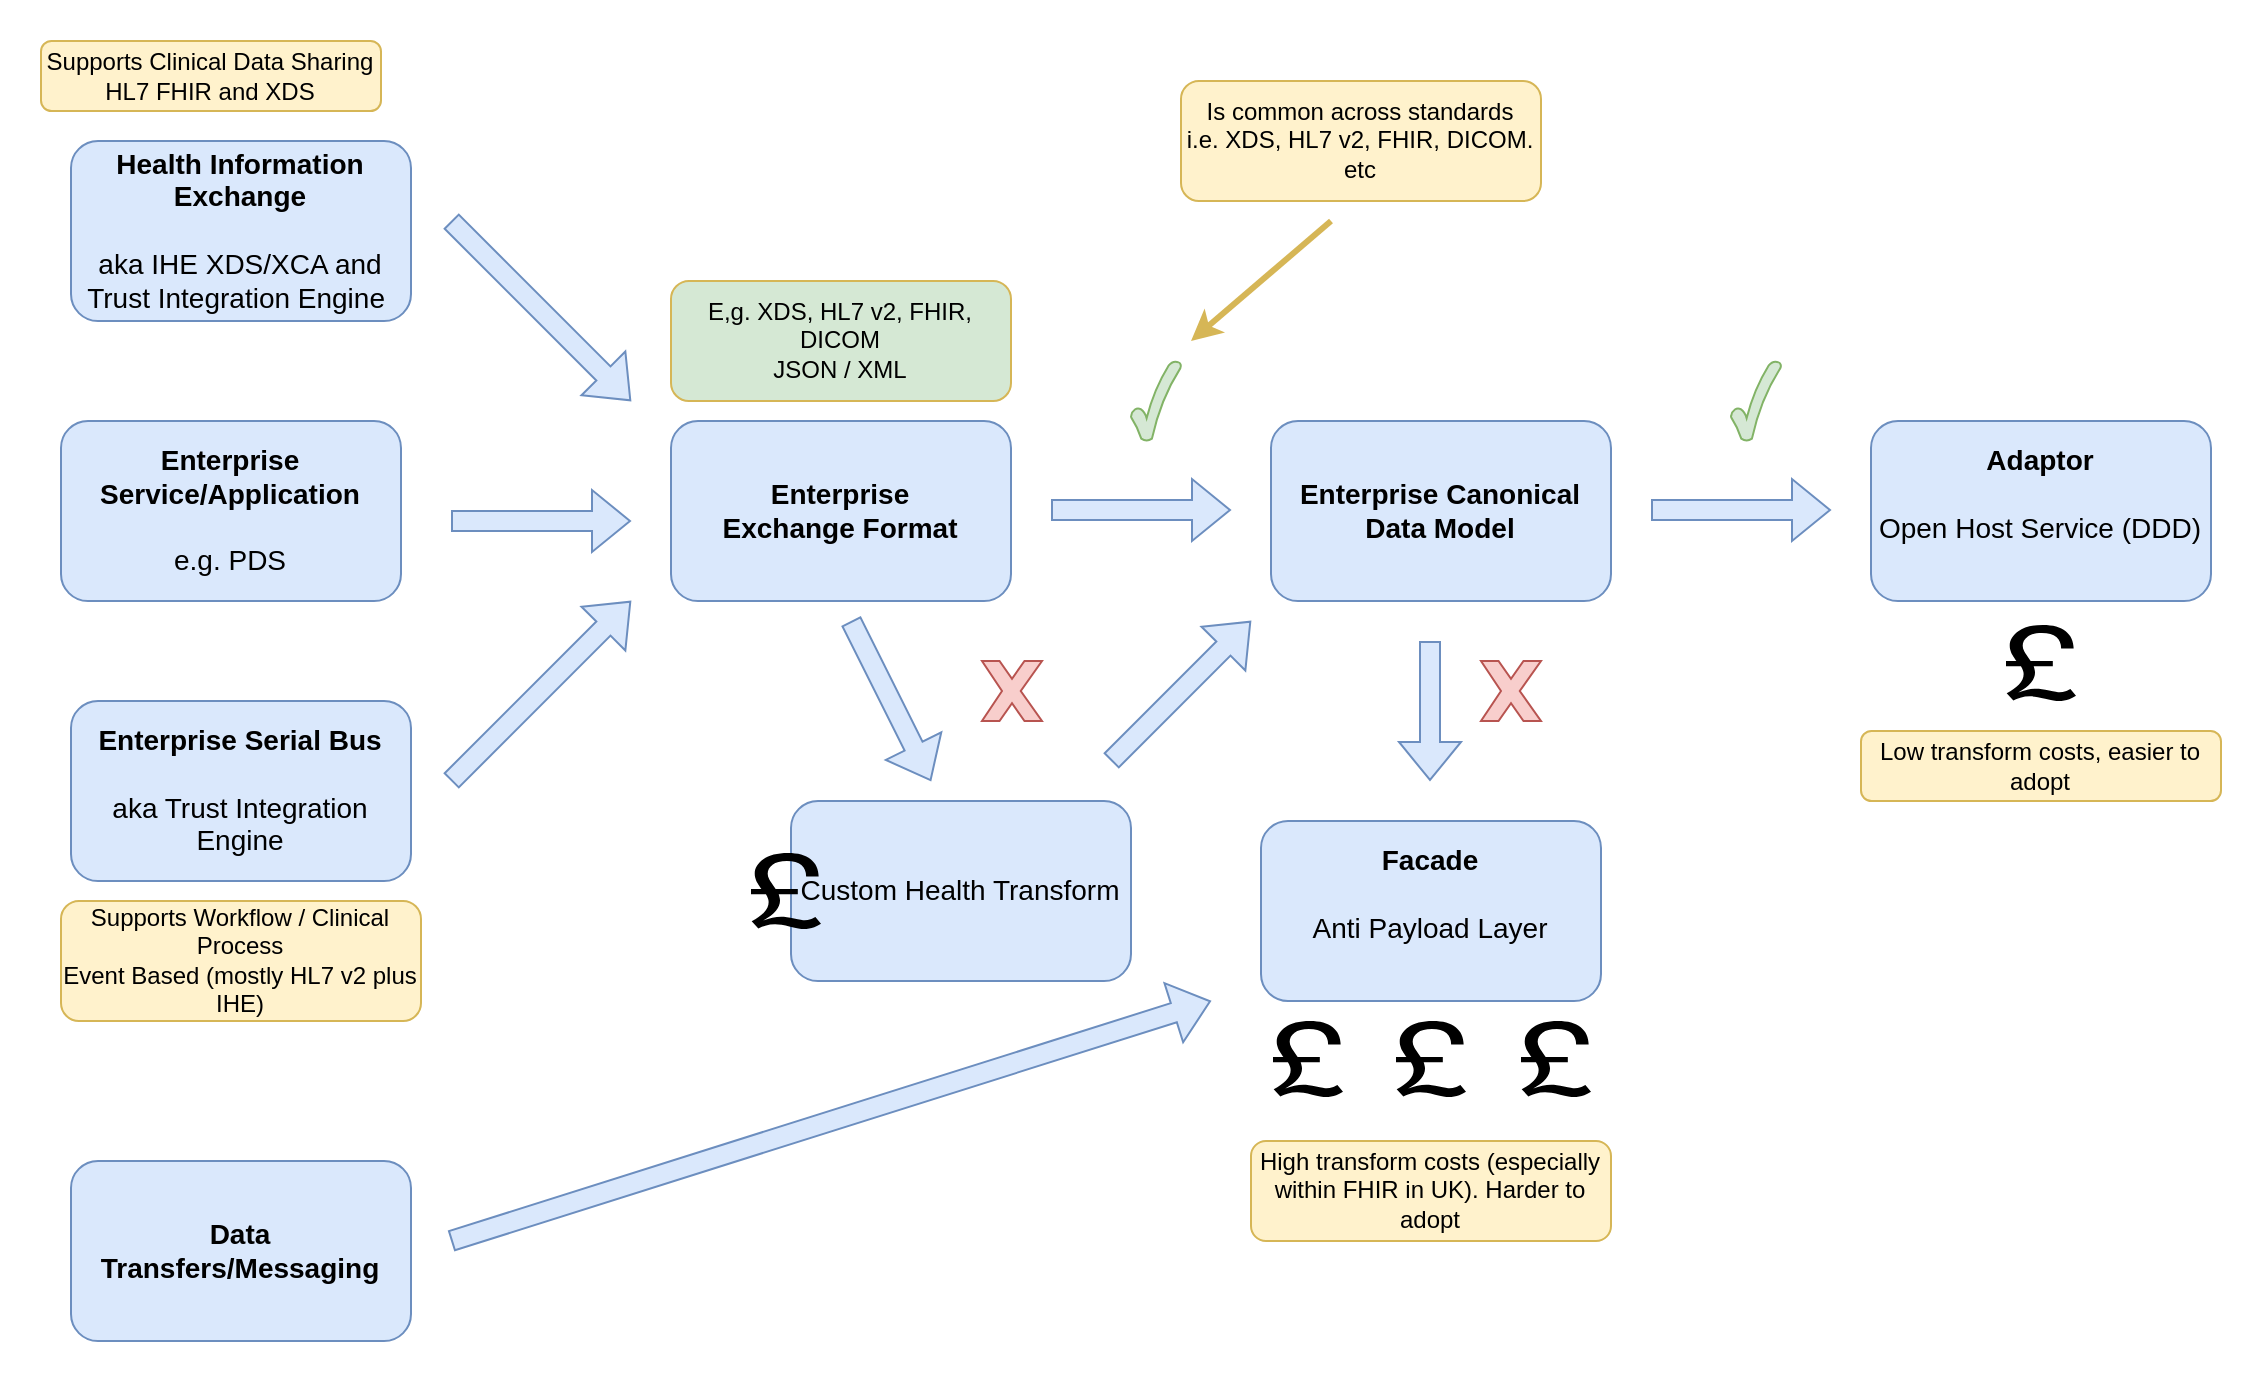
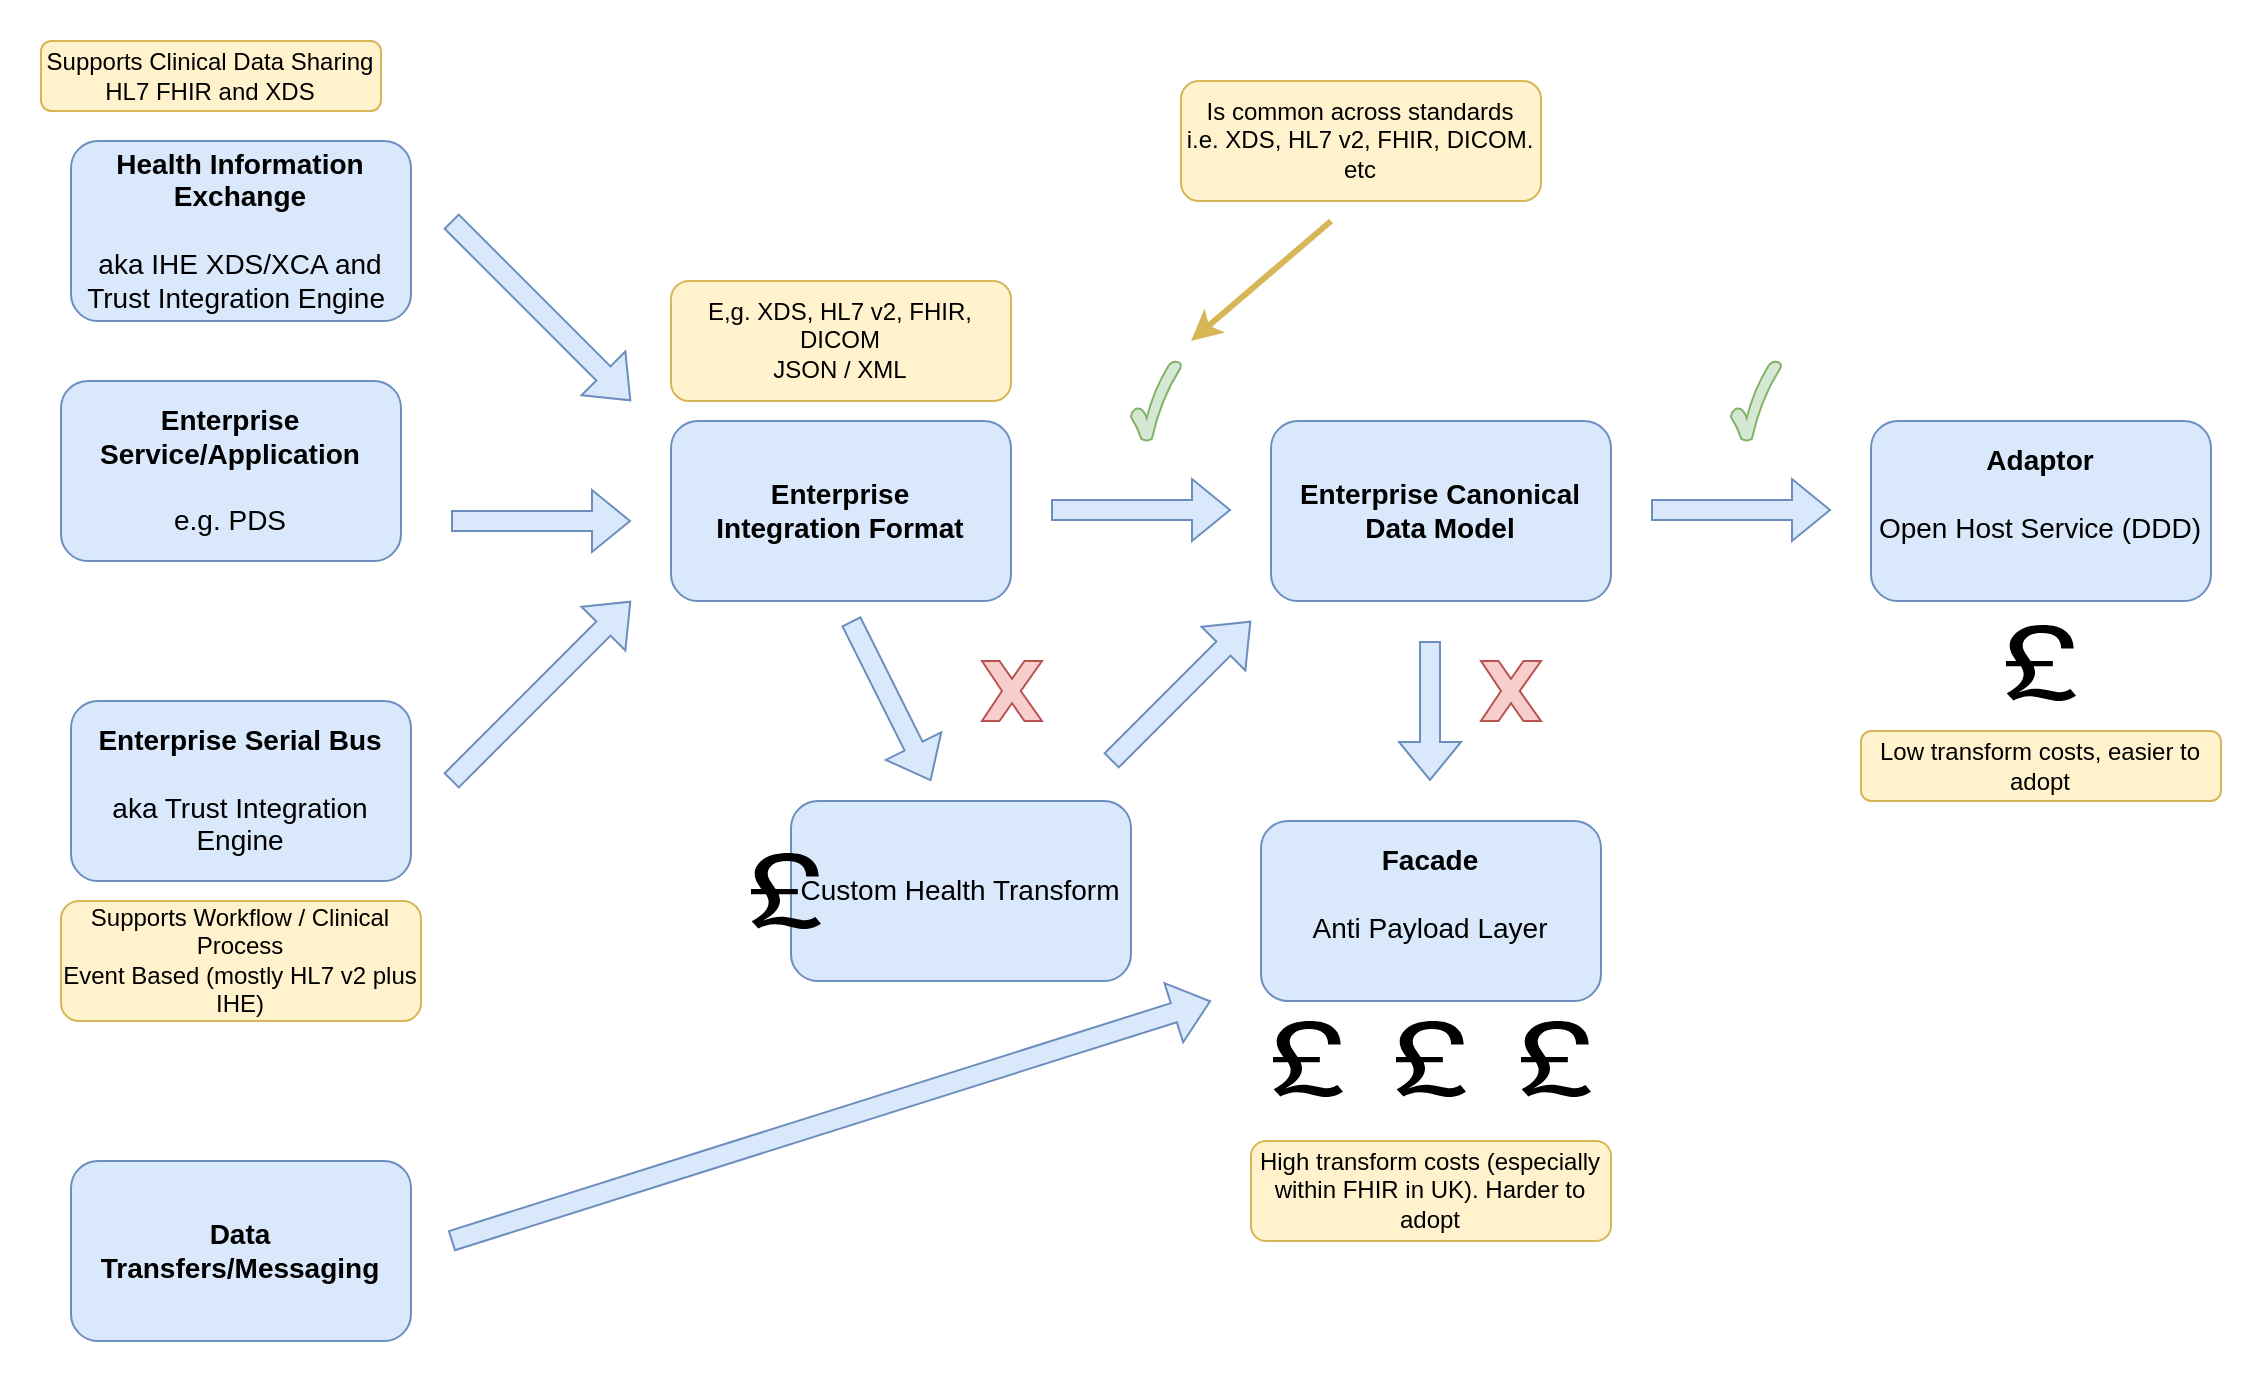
(841, 341) -> (841, 341)
(231, 511) -> (231, 471)
(841, 511) -> (841, 511)
